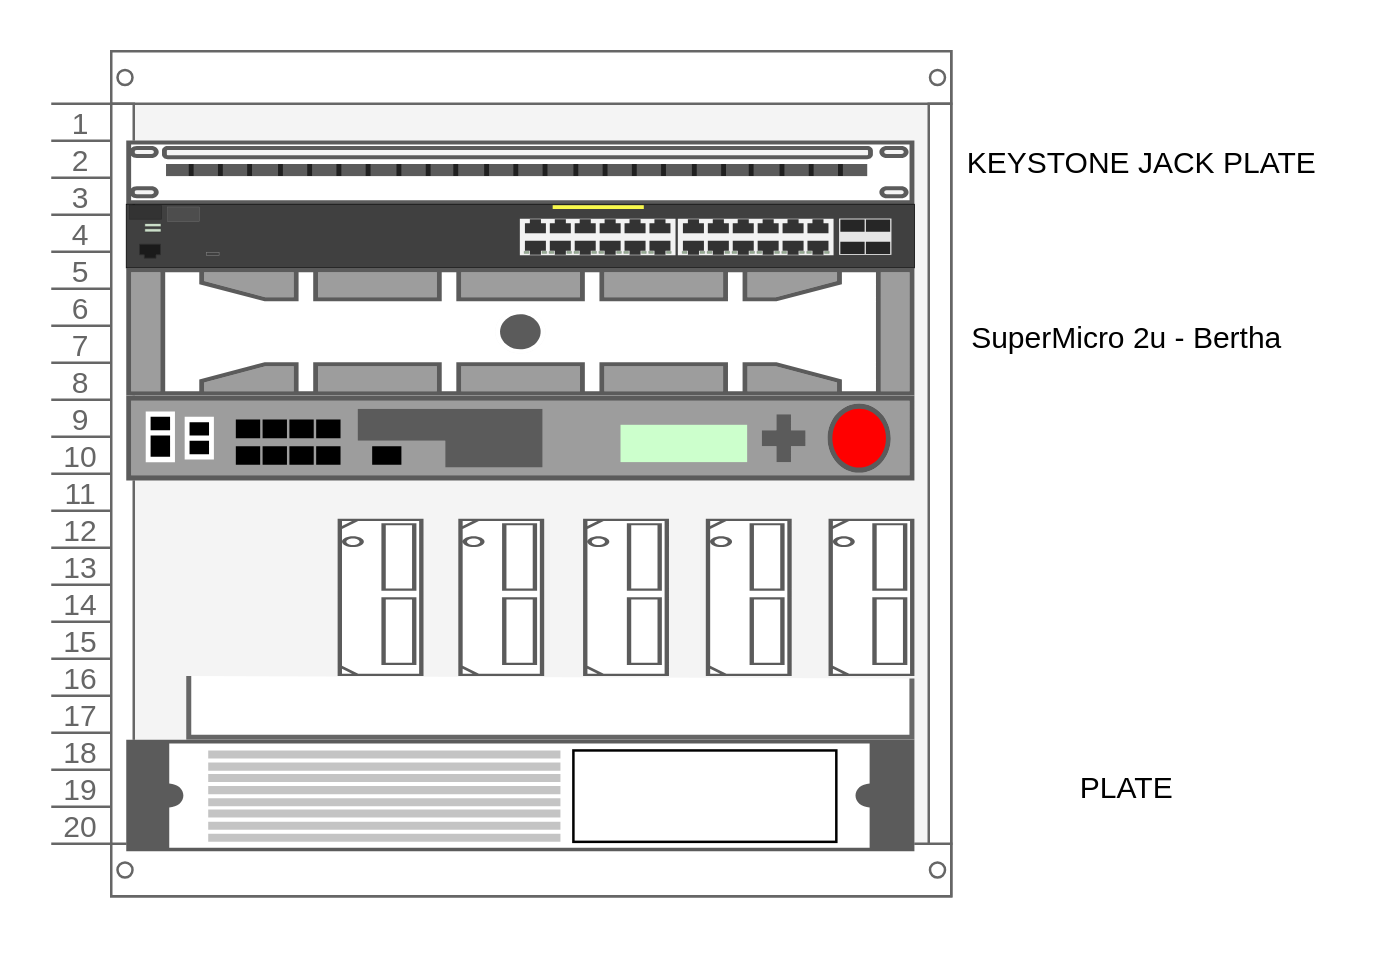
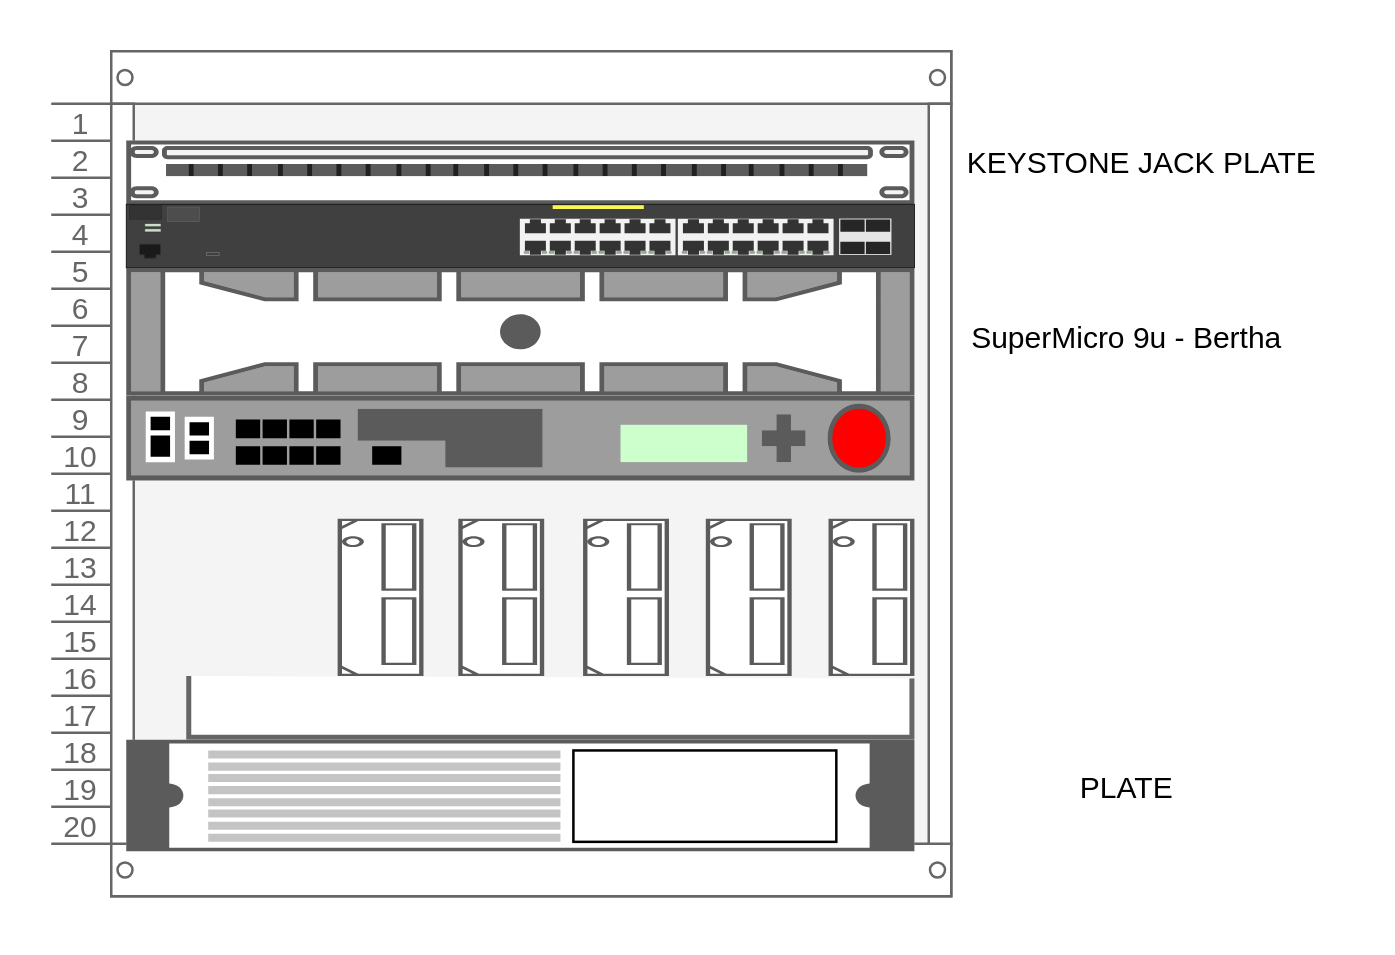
(1128, 339) -> (1128, 339)
